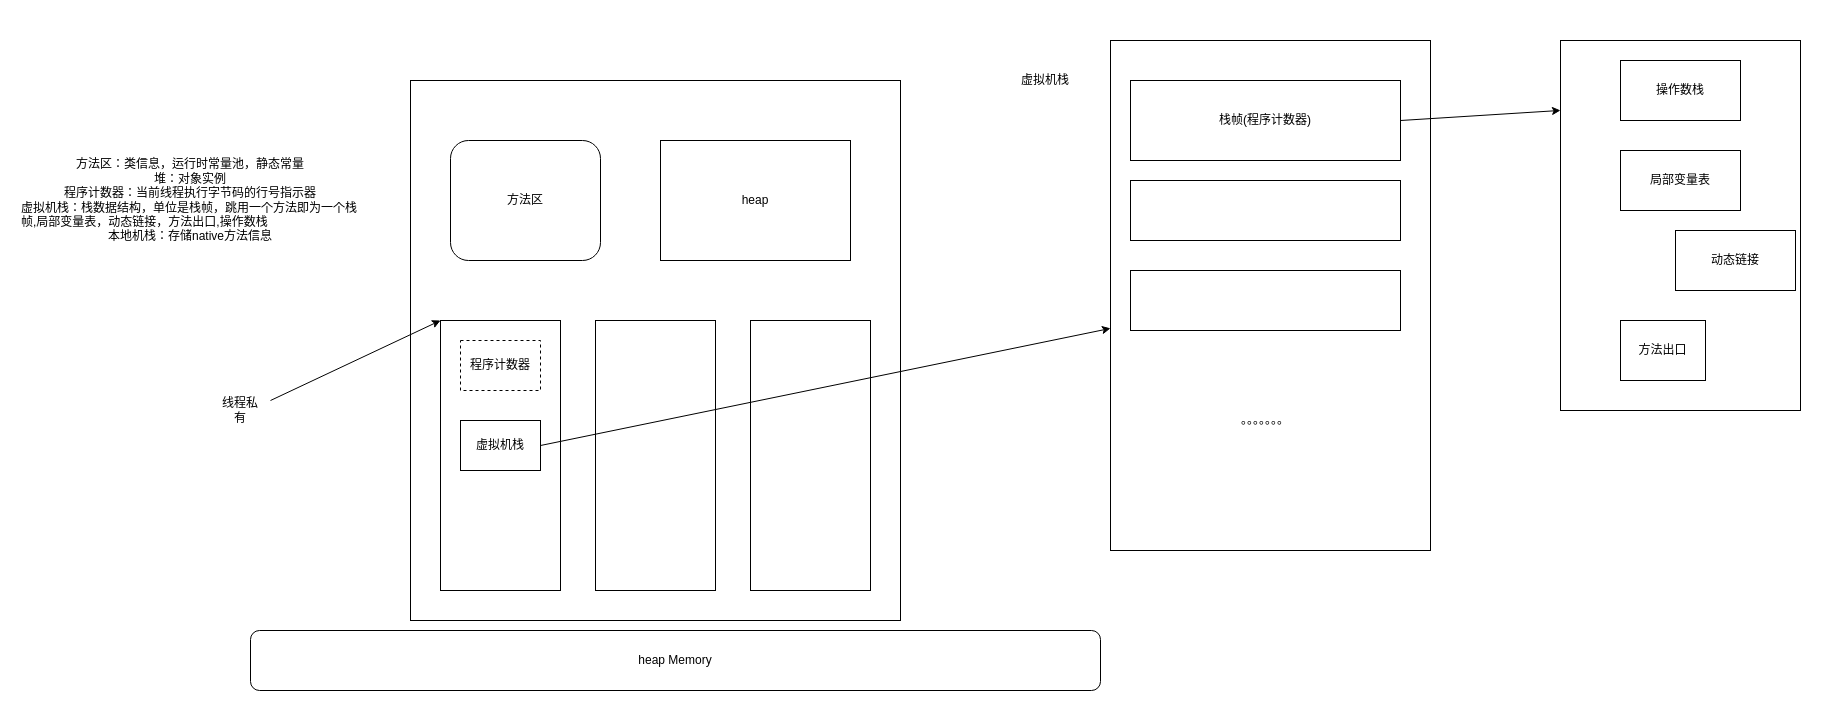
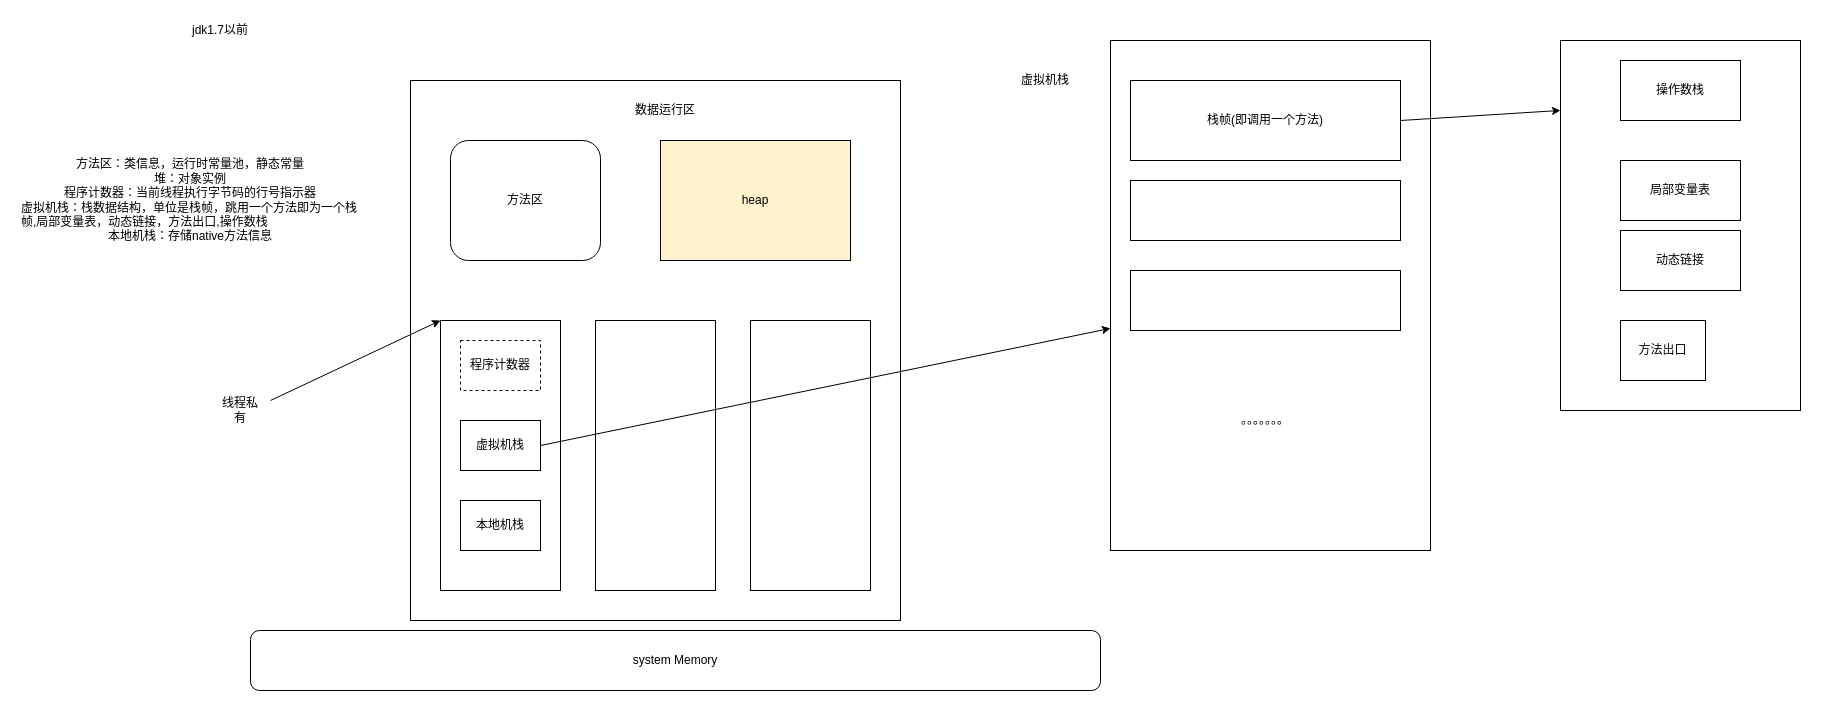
none -> (221, 31)
none -> (666, 111)
(1266, 121) -> (1266, 121)
(1681, 181) -> (1681, 191)
(756, 201) -> (756, 201)
(1736, 261) -> (1681, 261)
none -> (501, 526)
(676, 661) -> (676, 661)
